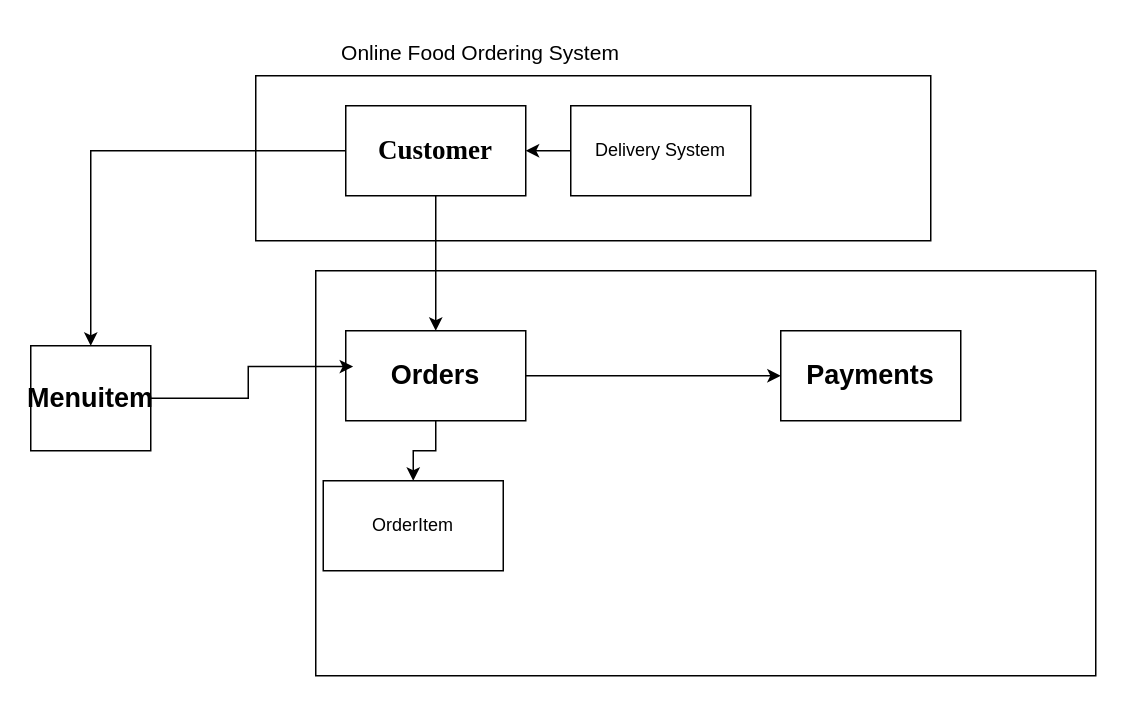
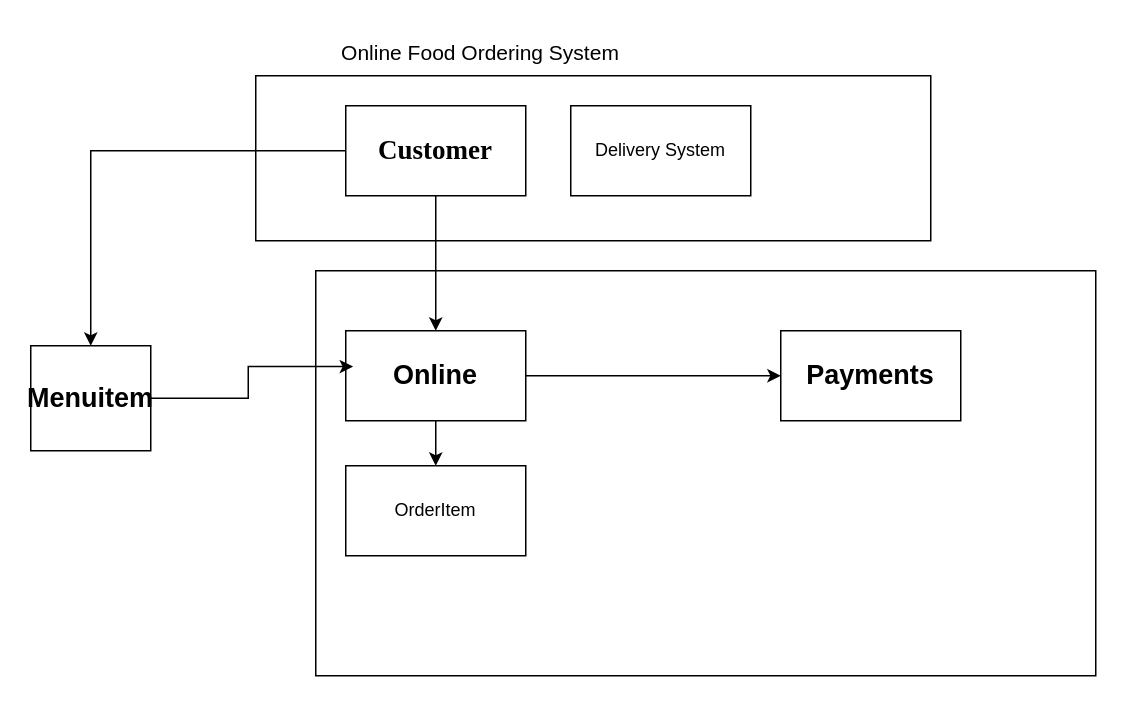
(543, 151) -> none
(436, 376) -> (436, 376)
(413, 526) -> (436, 511)
